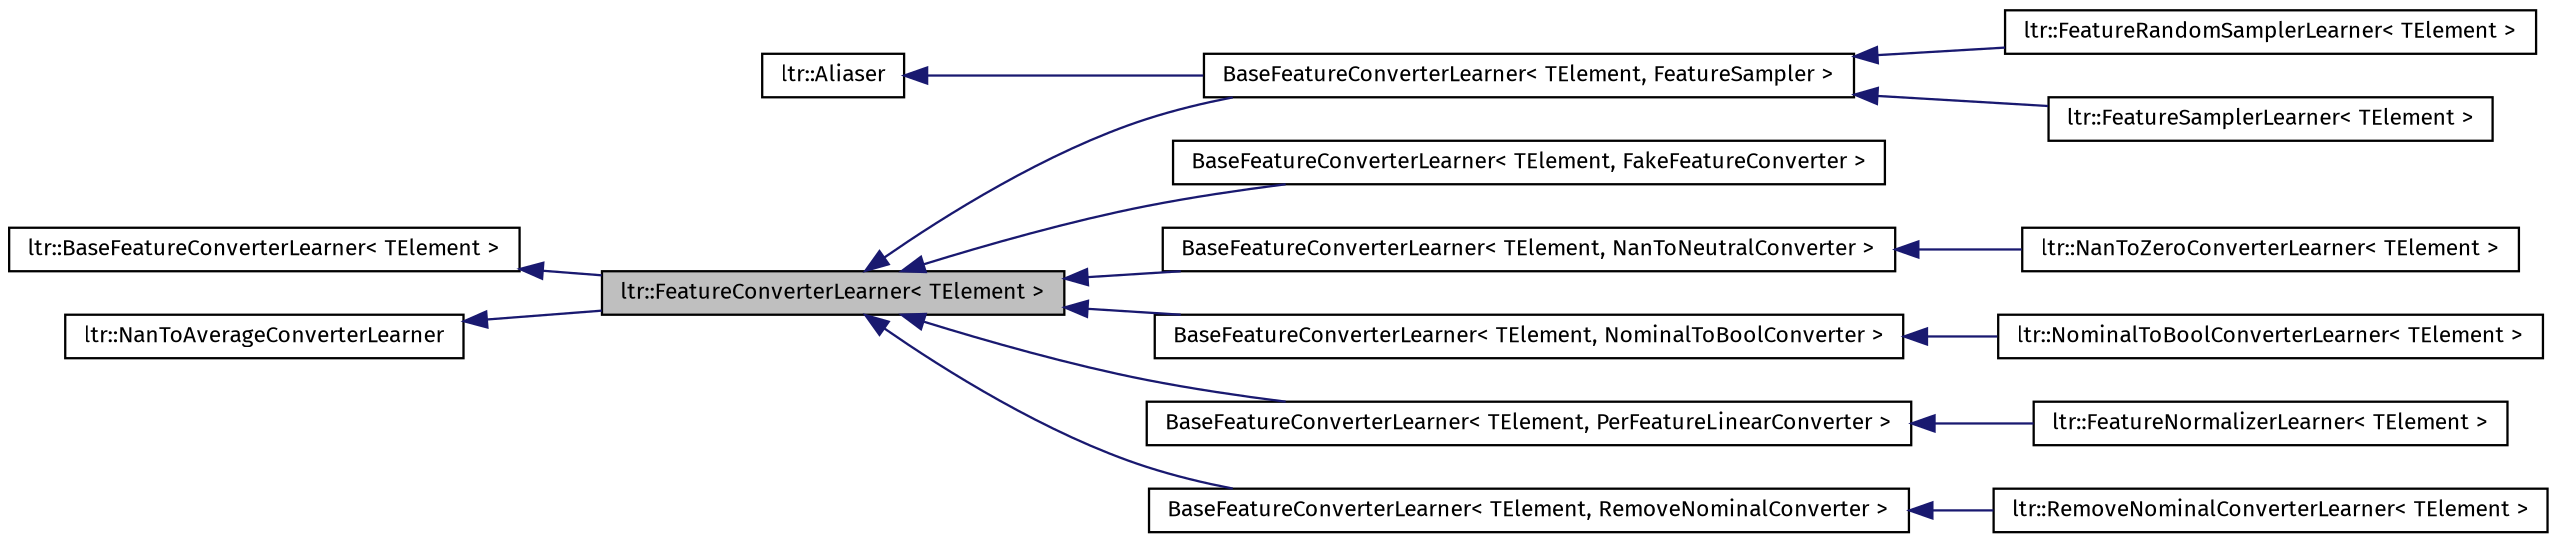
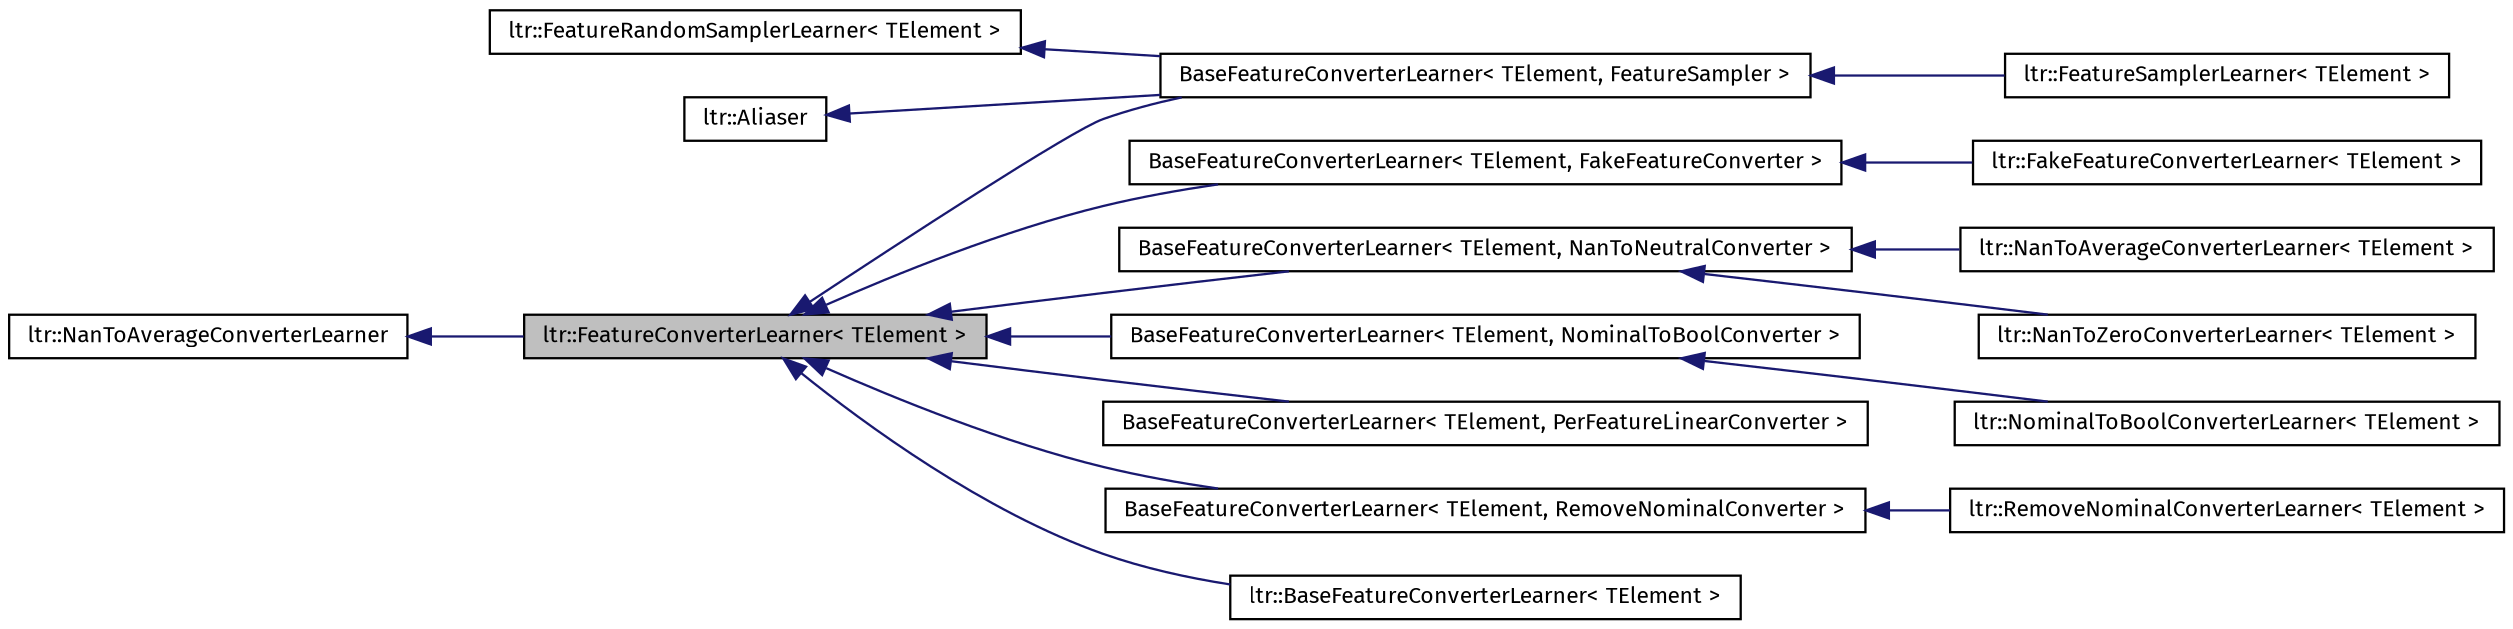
(1941, 51) -> (1103, 53)
none -> (2227, 163)
none -> (2227, 249)
(572, 273) -> (1002, 508)
(2271, 423) -> none
